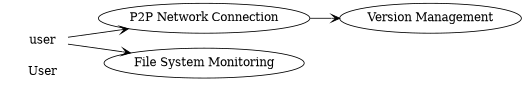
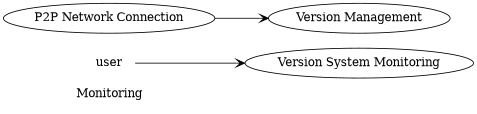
(94, 34) -> none
(204, 63) -> (359, 63)
(43, 72) -> (110, 94)
